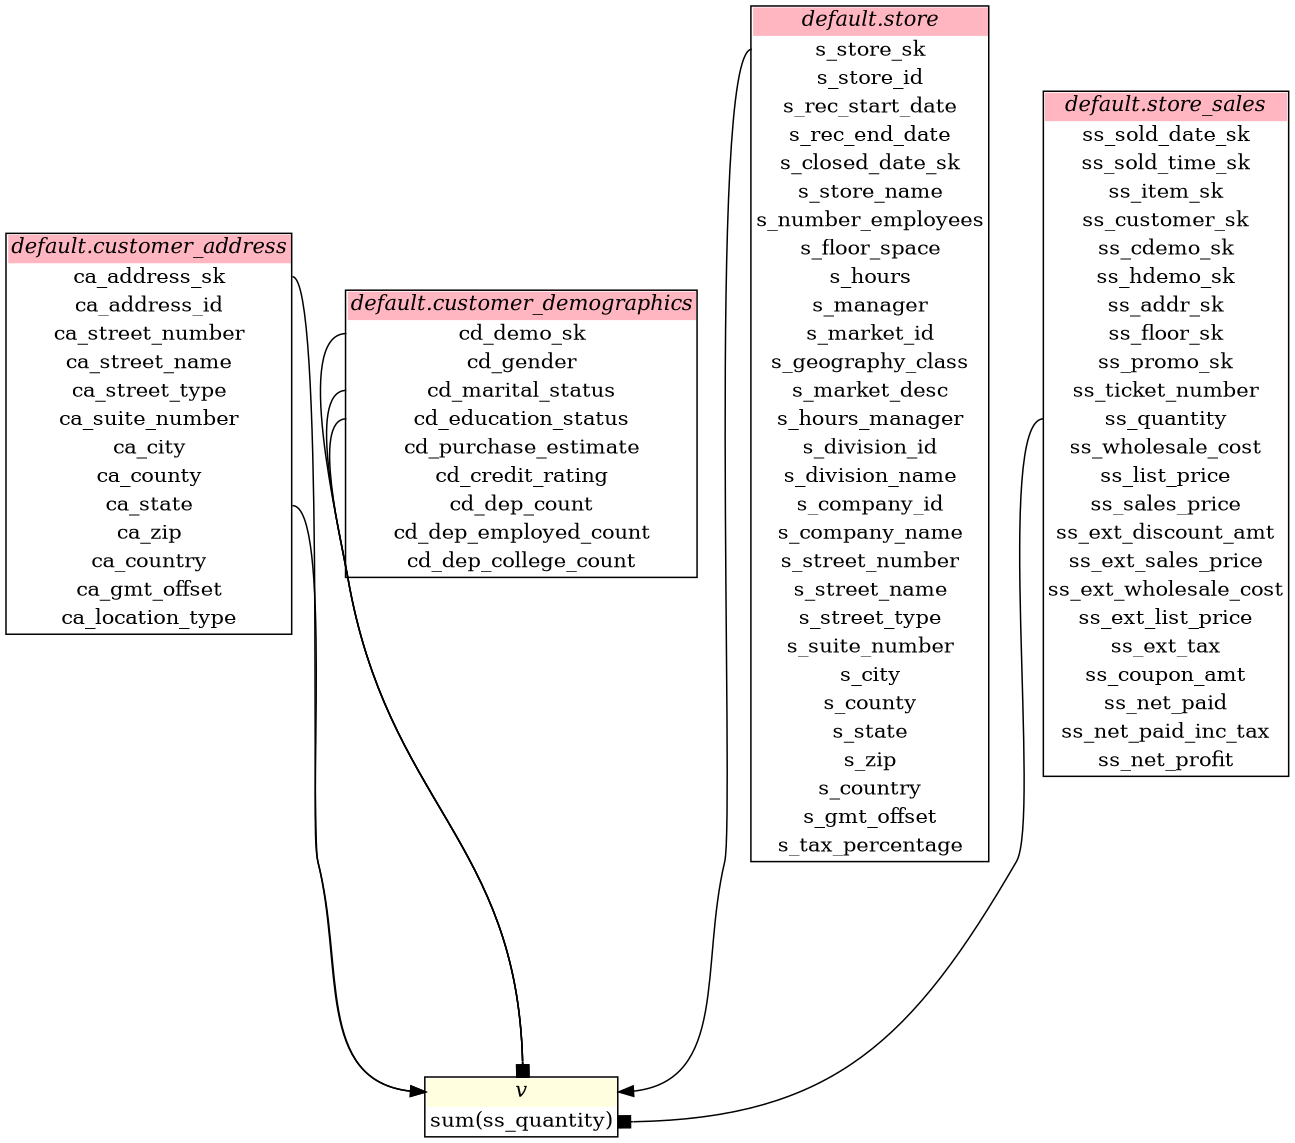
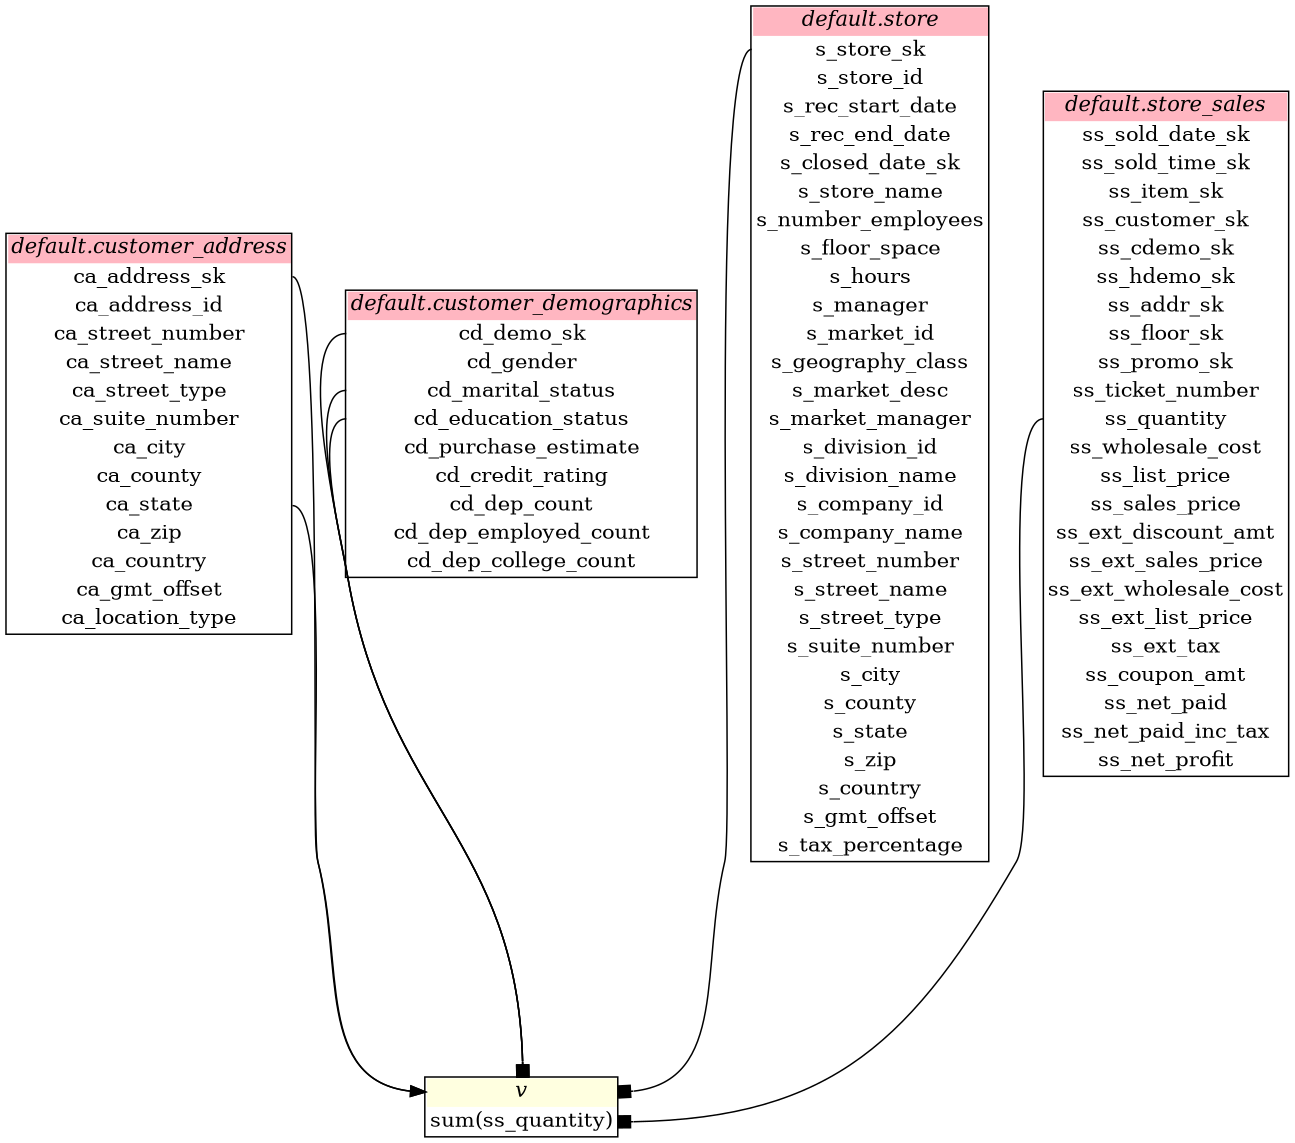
(871, 419) -> (871, 419)
(726, 588) -> (726, 588)
